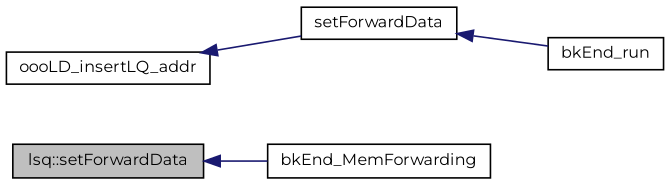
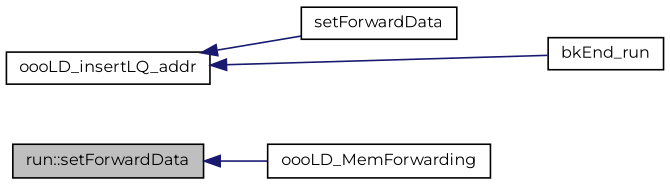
(511, 41) -> (387, 60)
(108, 161) -> (108, 161)
(379, 161) -> (379, 161)
